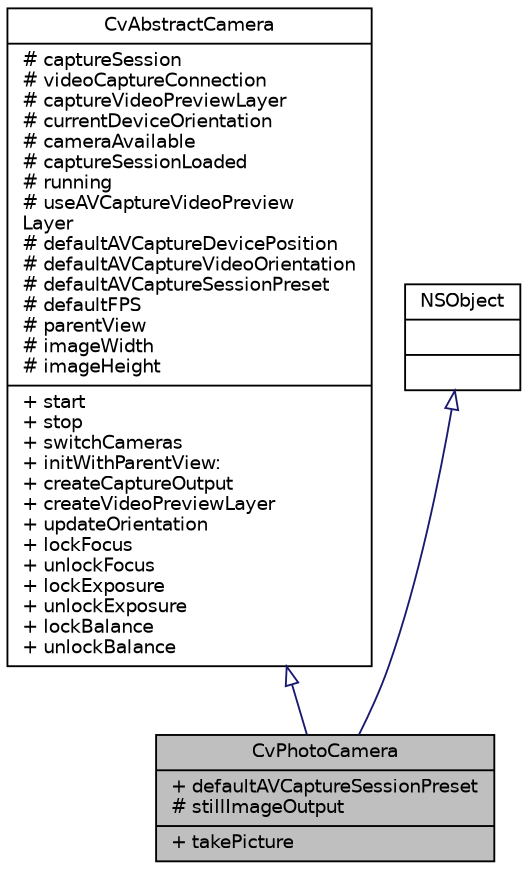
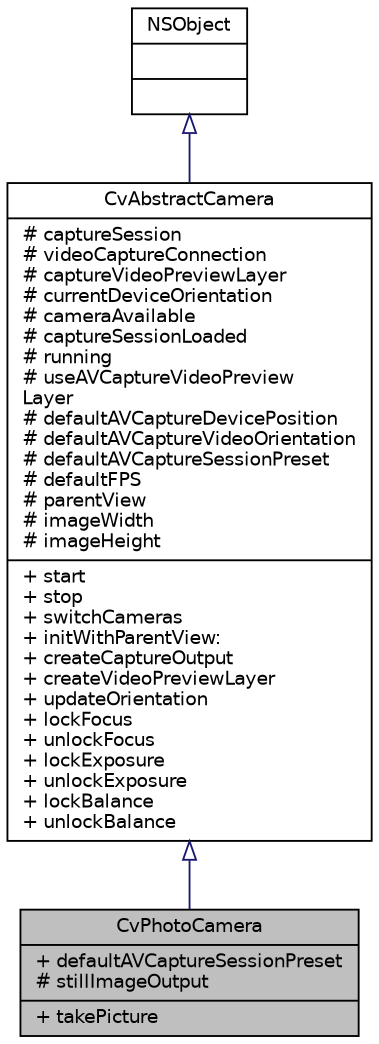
(416, 575) -> (190, 158)
